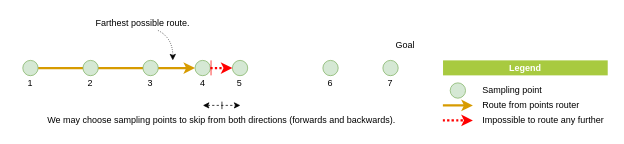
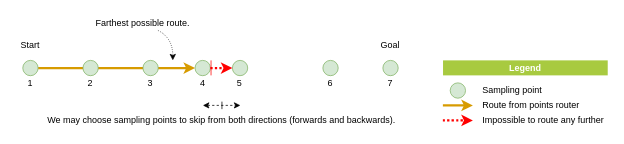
none -> (30, 45)
(406, 45) -> (391, 45)
